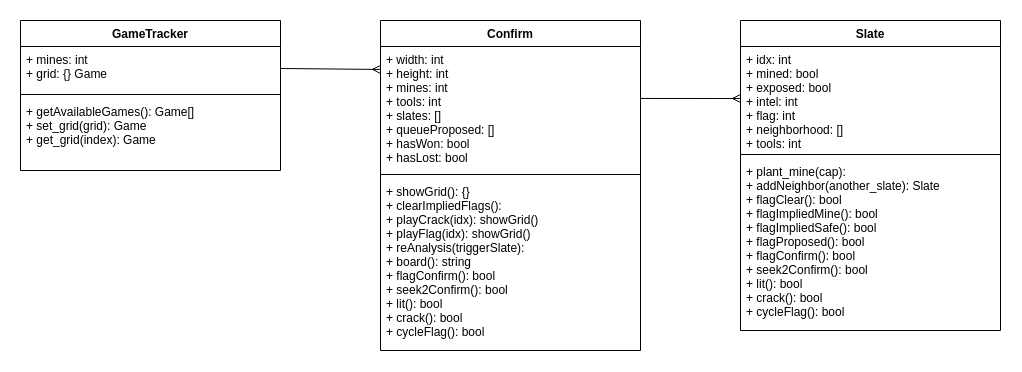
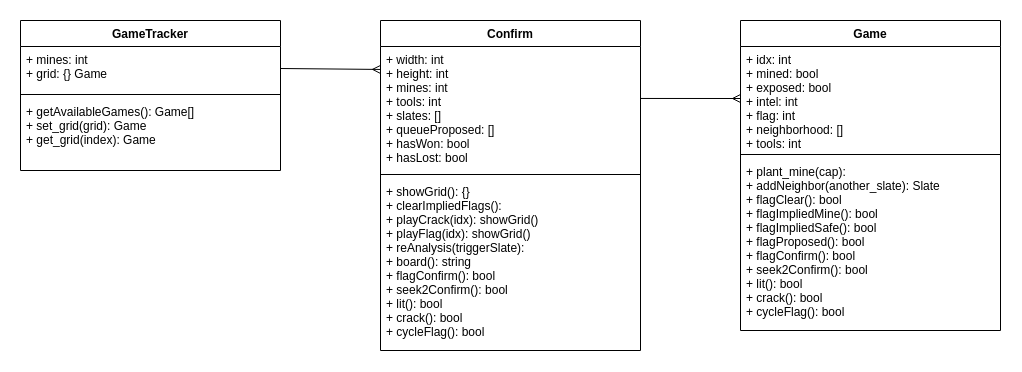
(870, 34) -> (870, 34)
